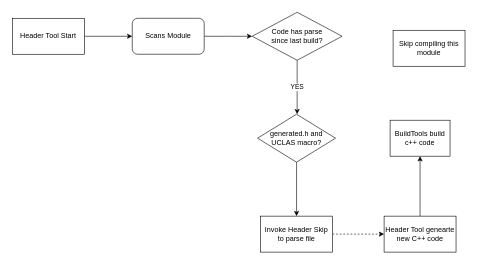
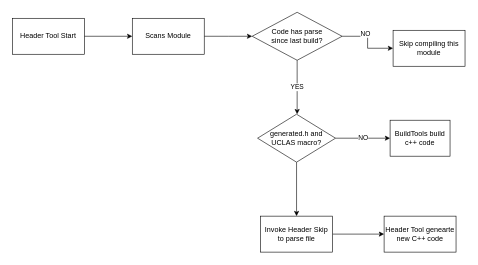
(168, 36) -> (168, 36)
none -> (368, 38)
none -> (363, 138)
(420, 161) -> none
(356, 234) -> (356, 234)
